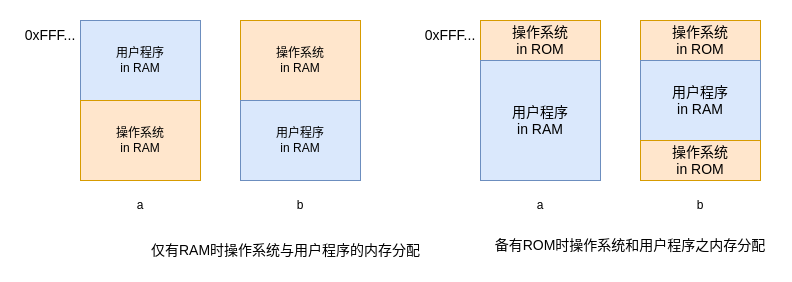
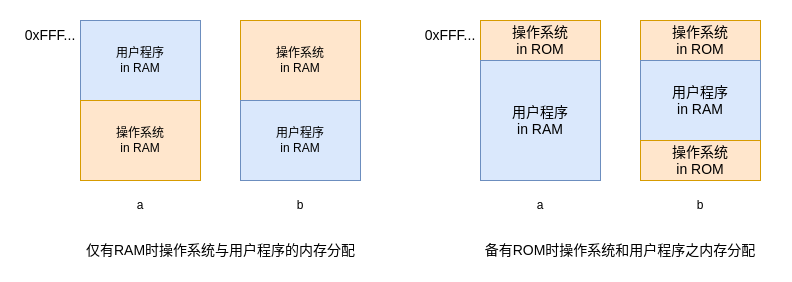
(631, 246) -> (621, 251)
(286, 251) -> (221, 251)
